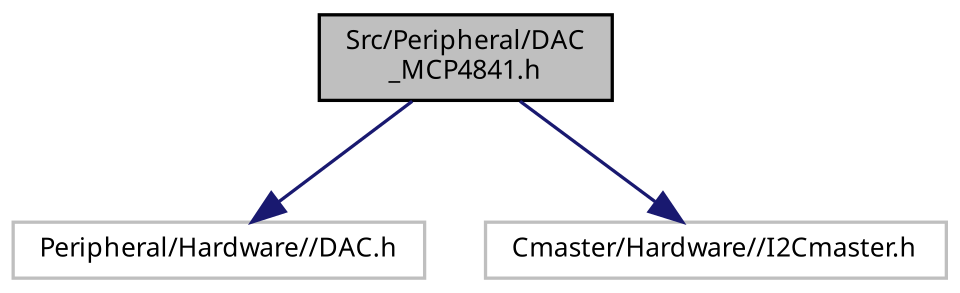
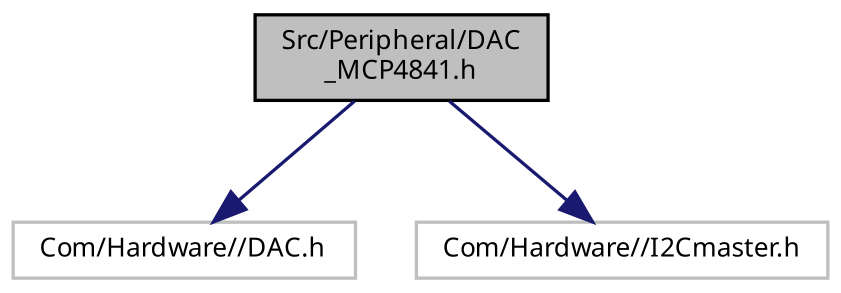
(219, 250) -> (184, 250)
(716, 250) -> (622, 250)
